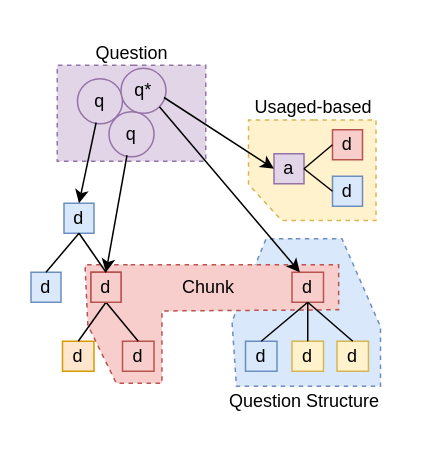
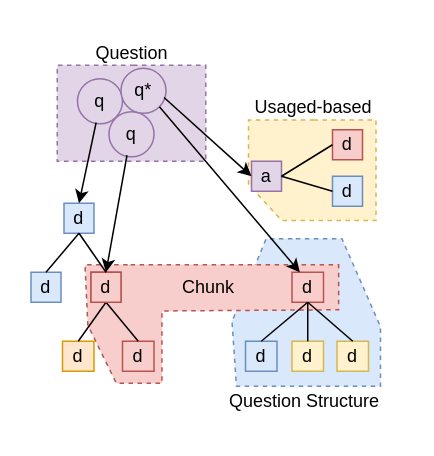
(289, 169) -> (266, 176)
